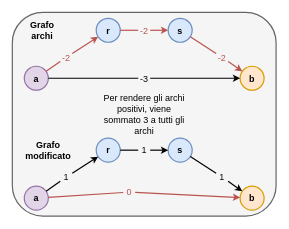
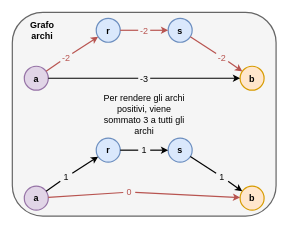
(48, 150) -> none
